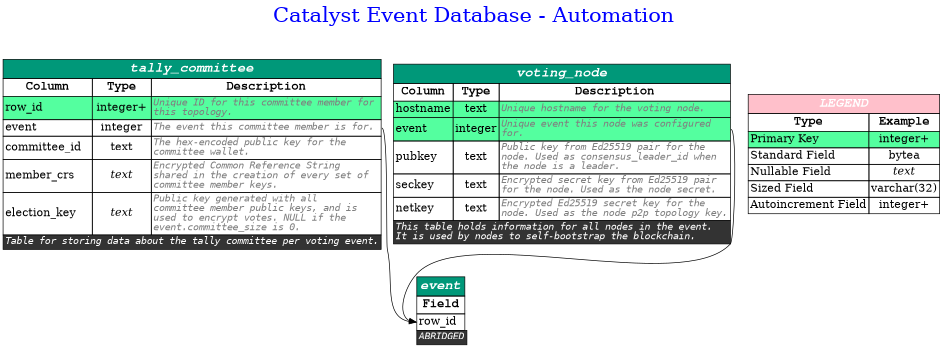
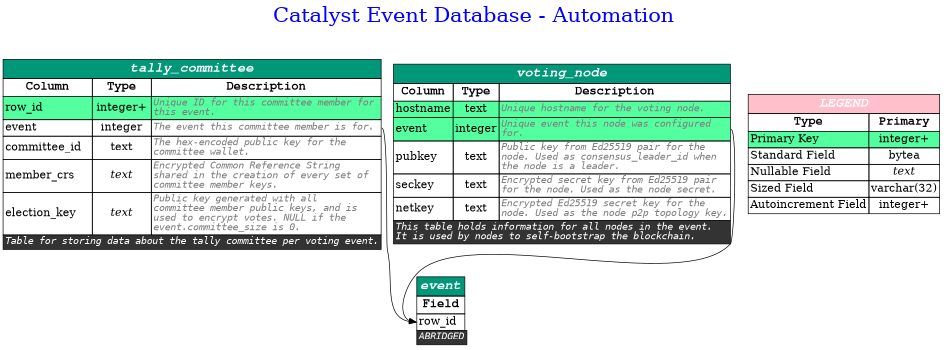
(193, 112) -> (185, 112)
(904, 121) -> (904, 121)
